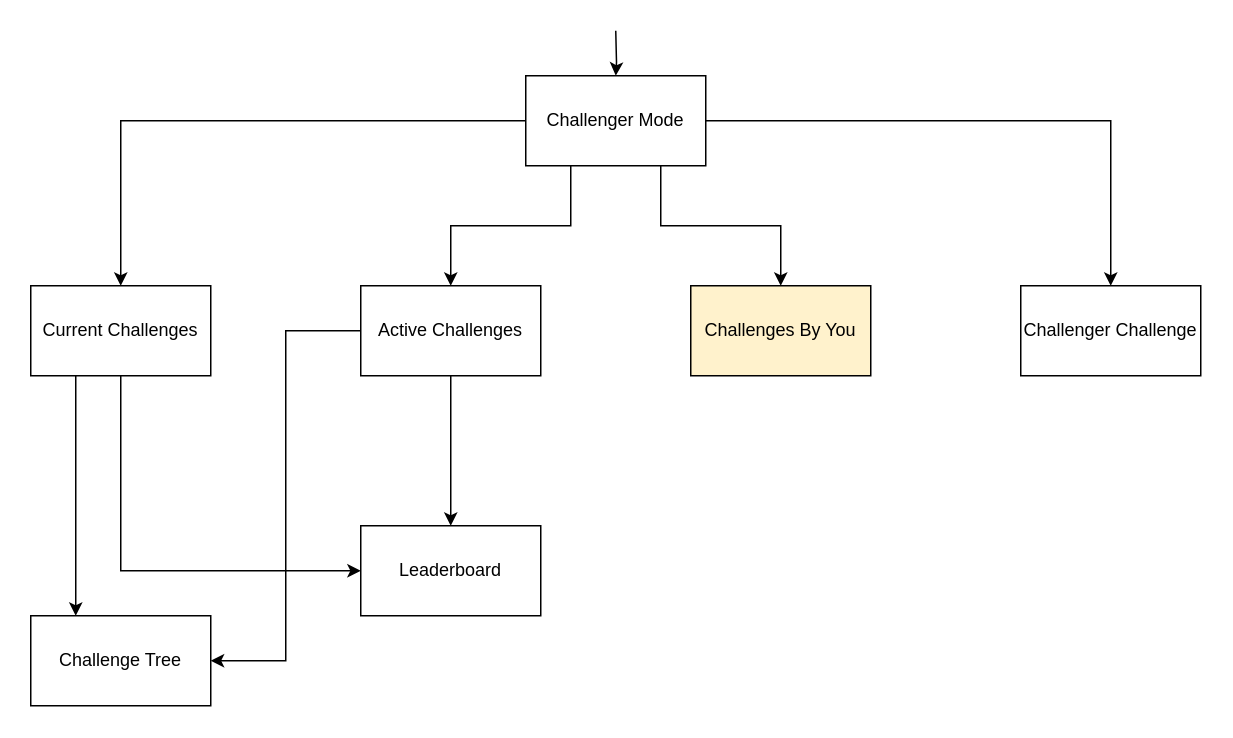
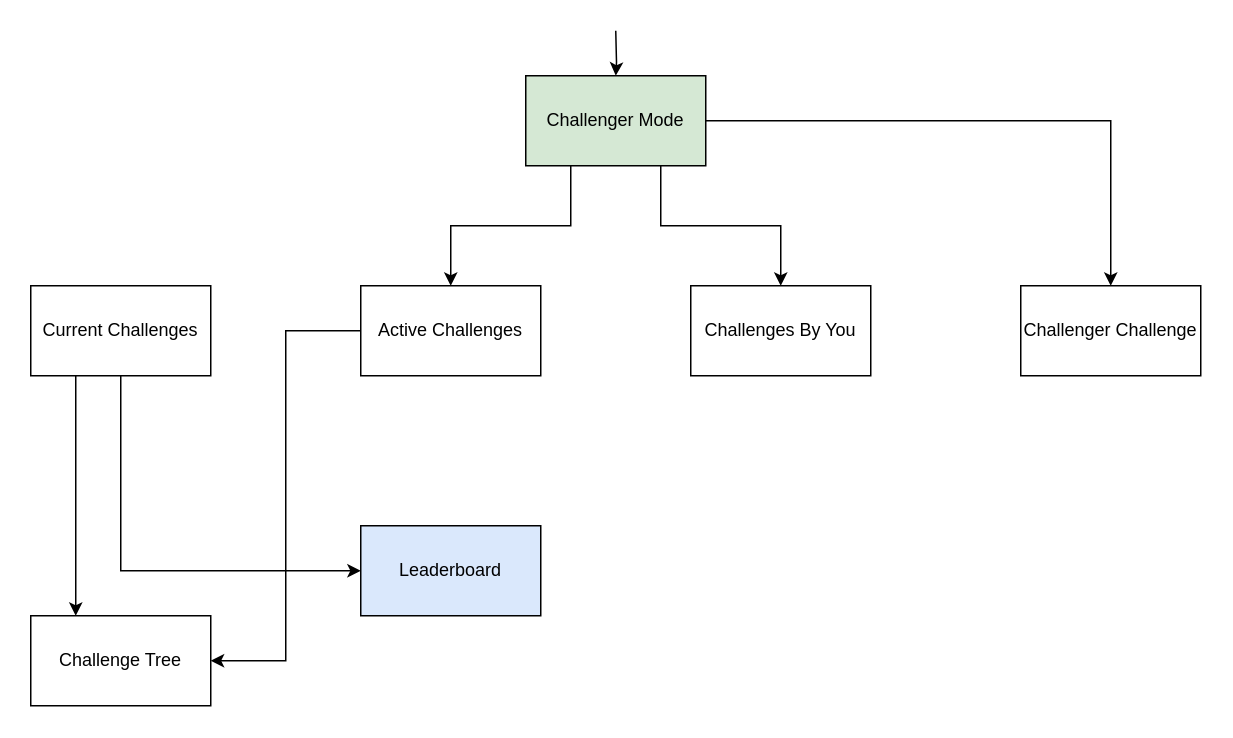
(246, 121) -> none
(616, 121) -> (616, 121)
(781, 331) -> (781, 331)
(451, 446) -> none
(451, 571) -> (451, 571)
